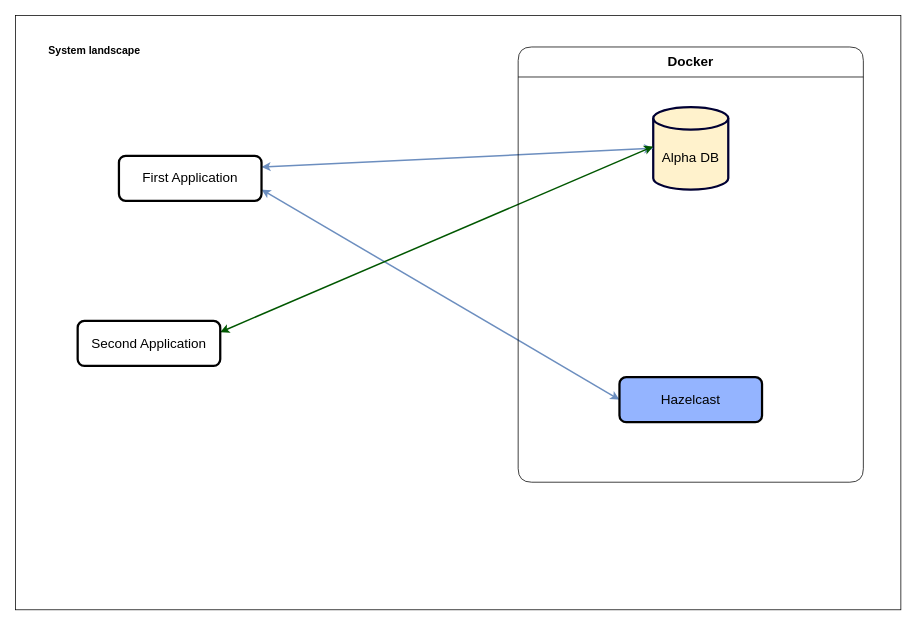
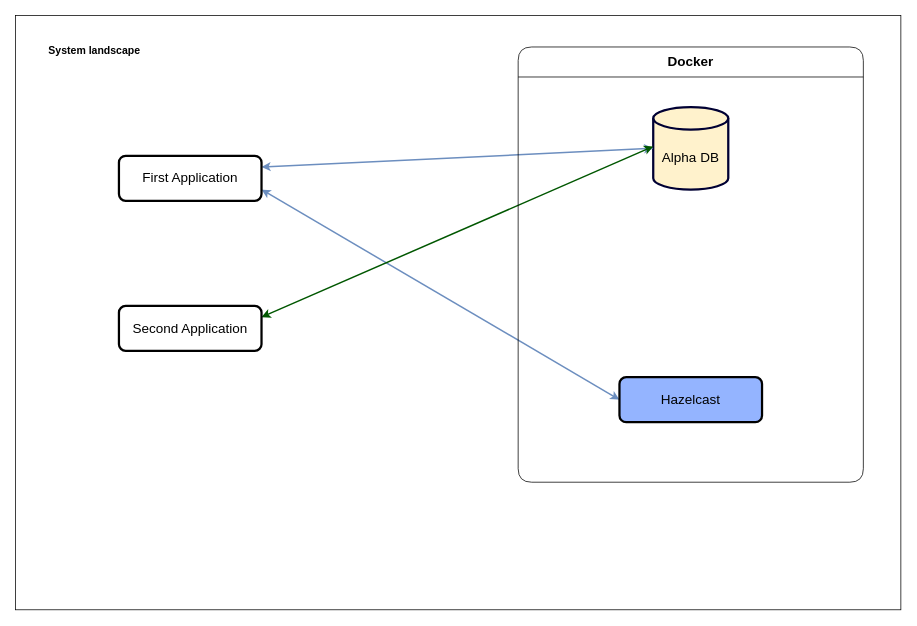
(149, 343) -> (190, 328)
